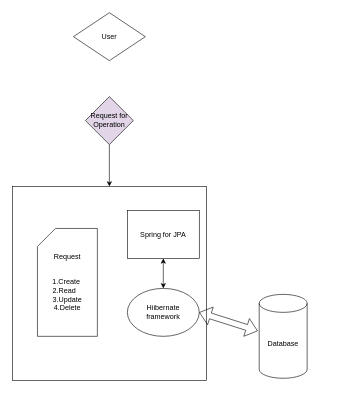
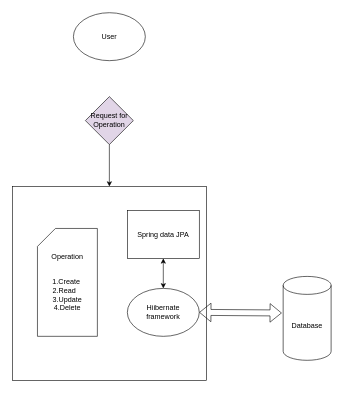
(110, 36) -> (110, 36)
(164, 234) -> (164, 234)
(68, 282) -> (68, 282)
(284, 336) -> (308, 318)
